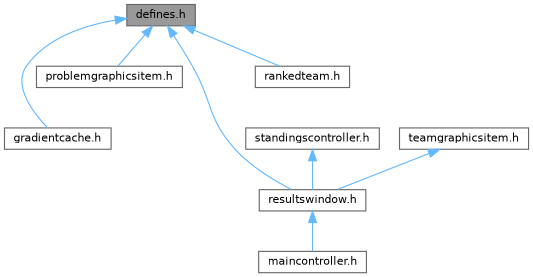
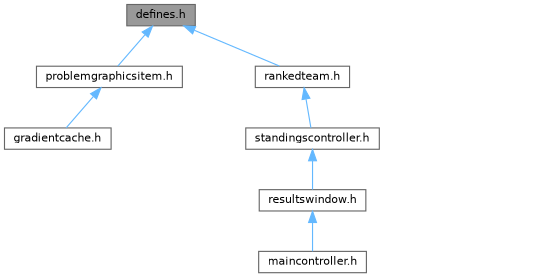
(37, 54) -> (80, 112)
none -> (308, 113)
(218, 125) -> none
(464, 139) -> none
